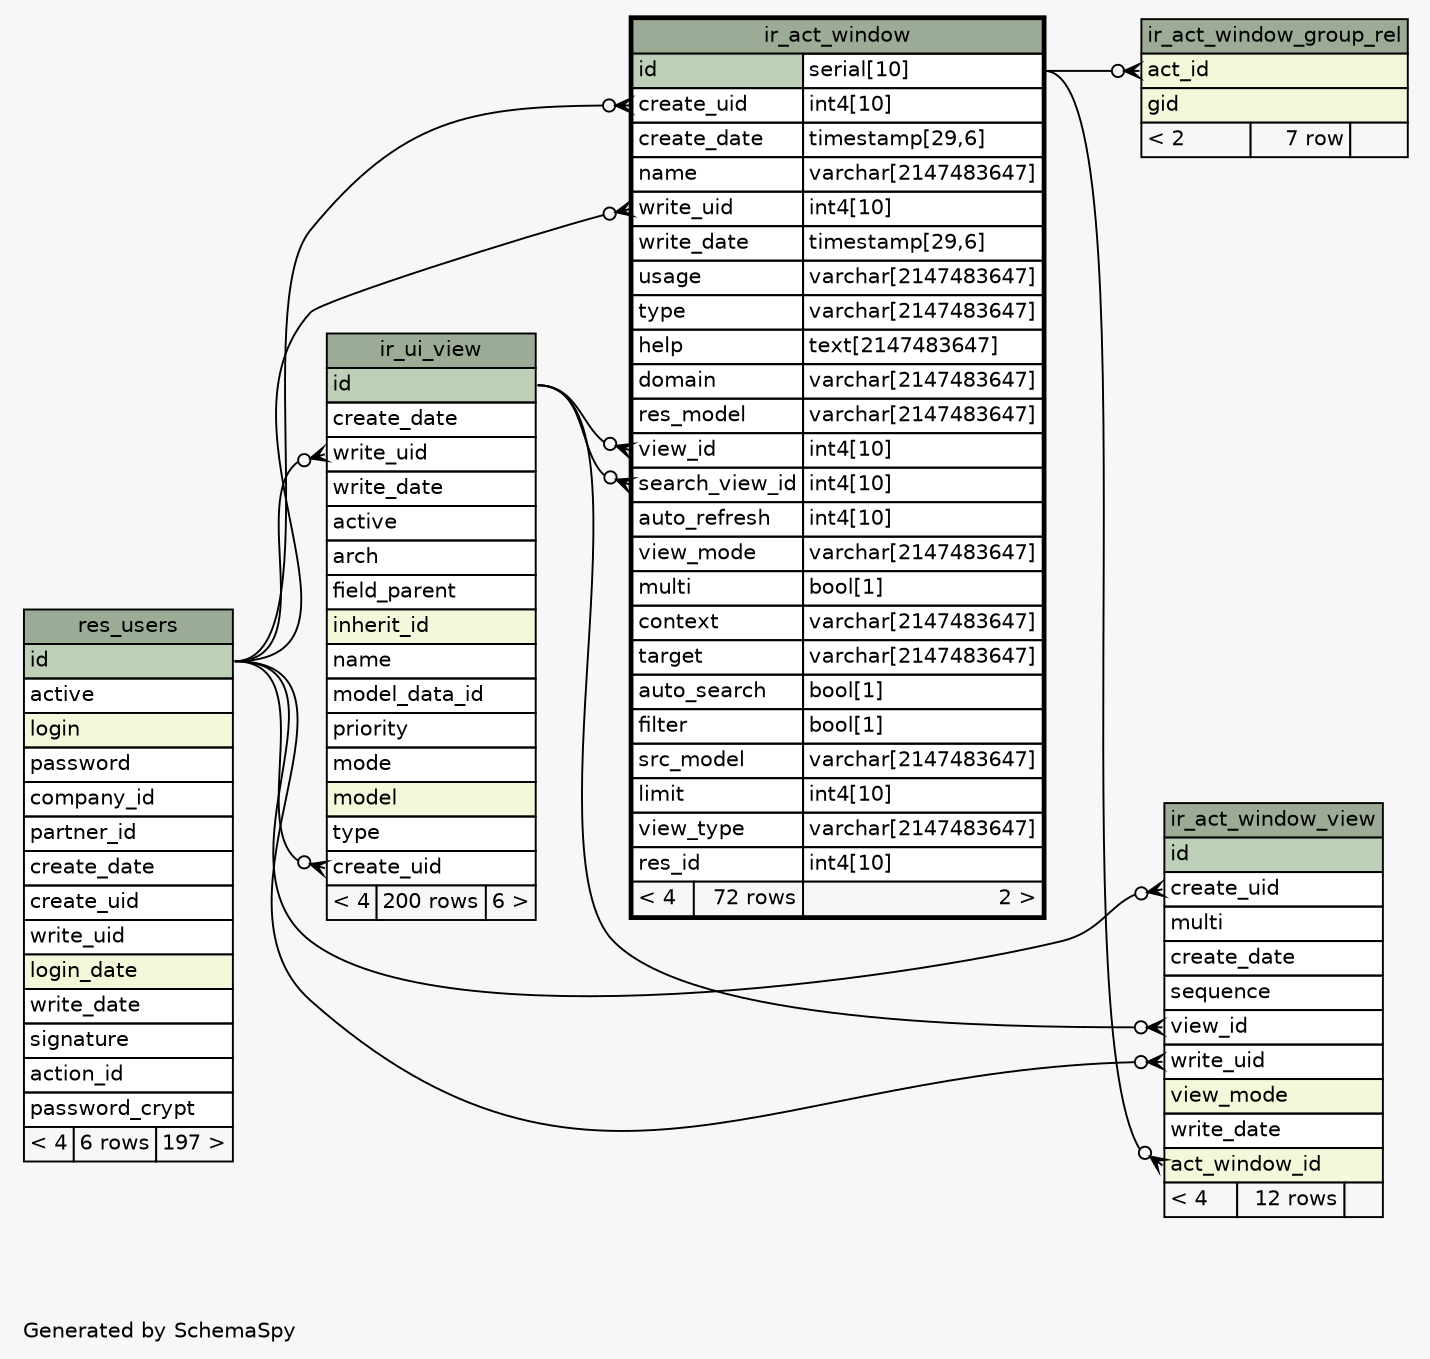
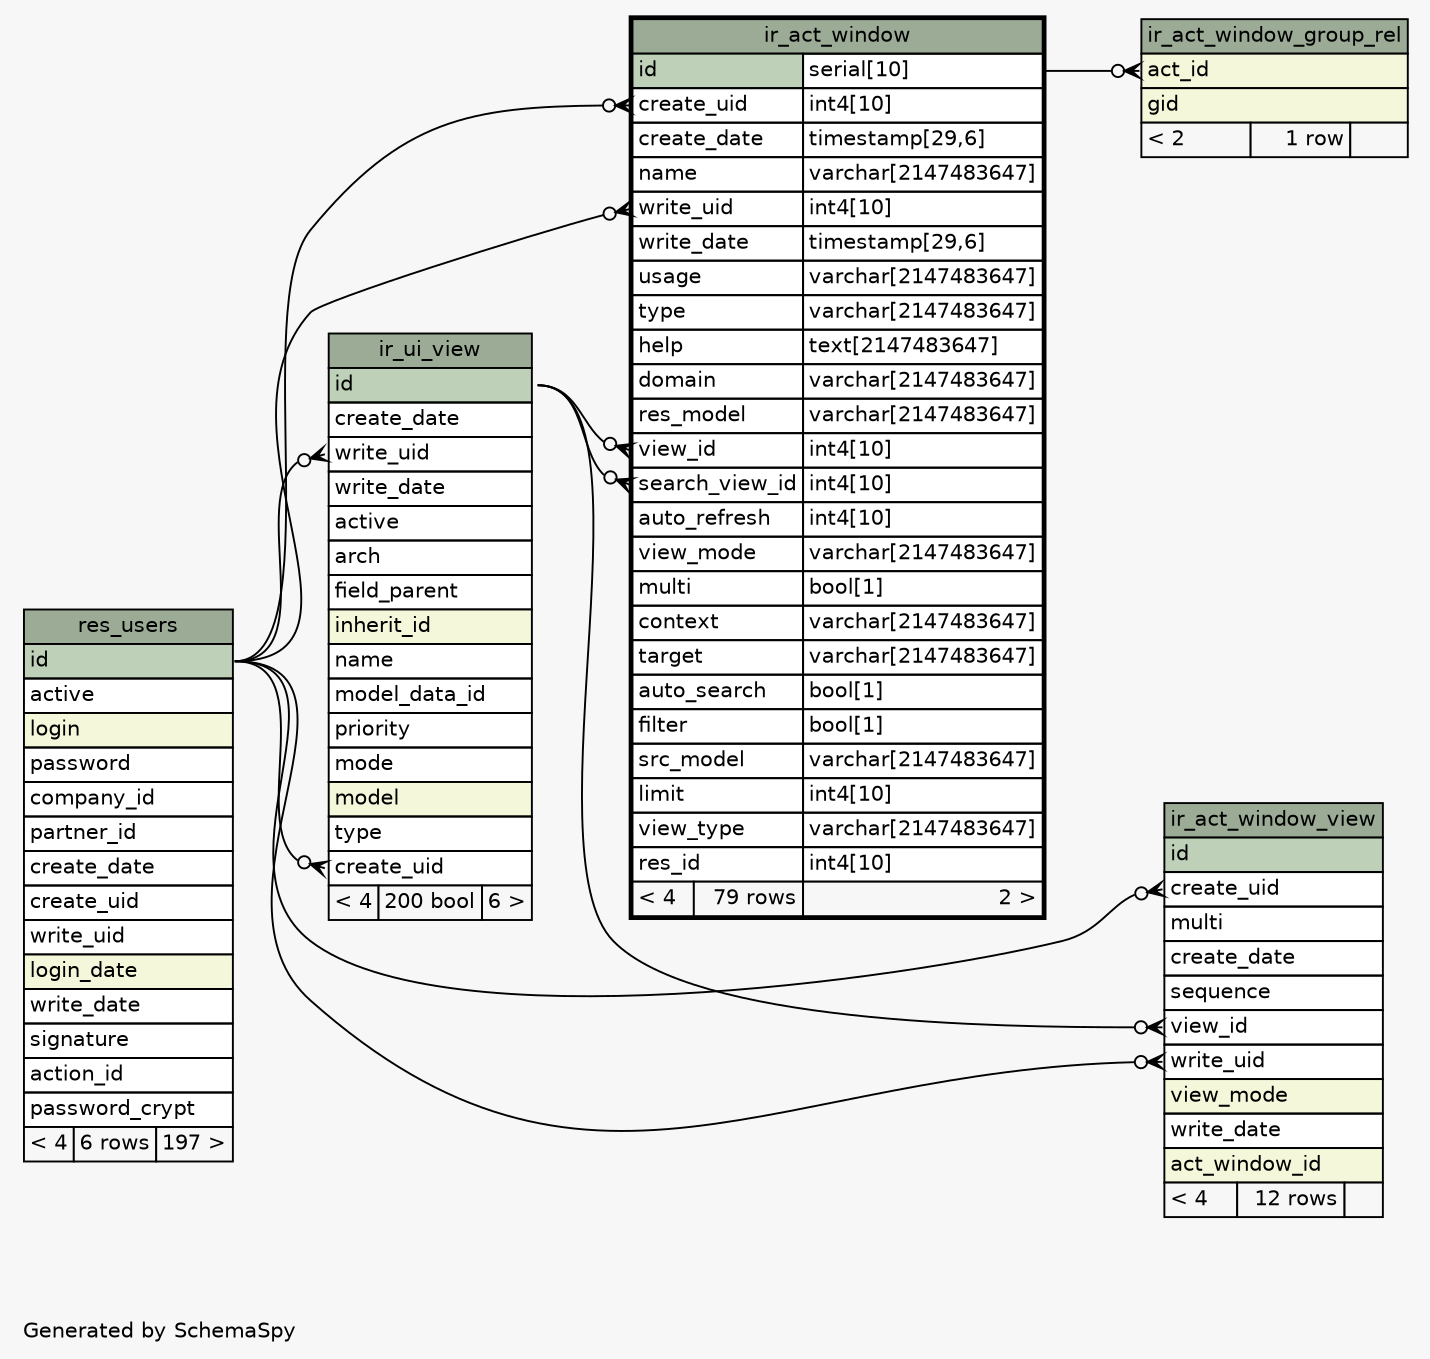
(1315, 139) -> (1315, 139)
(1104, 605) -> none
(755, 898) -> (755, 898)
(431, 902) -> (430, 902)
